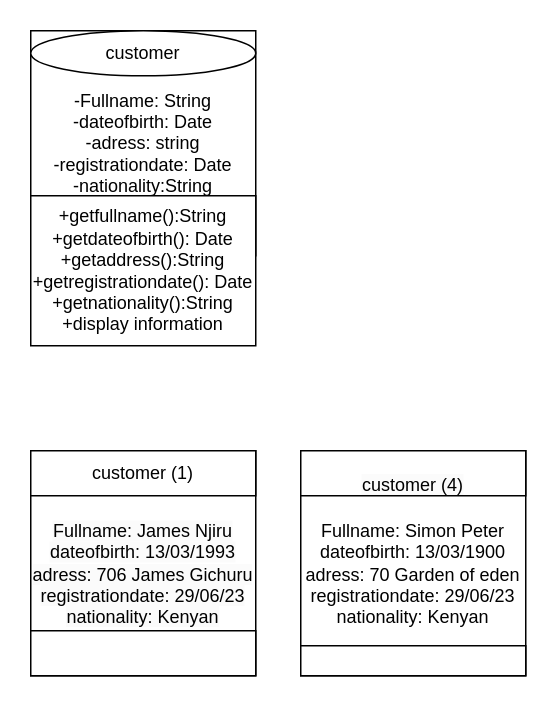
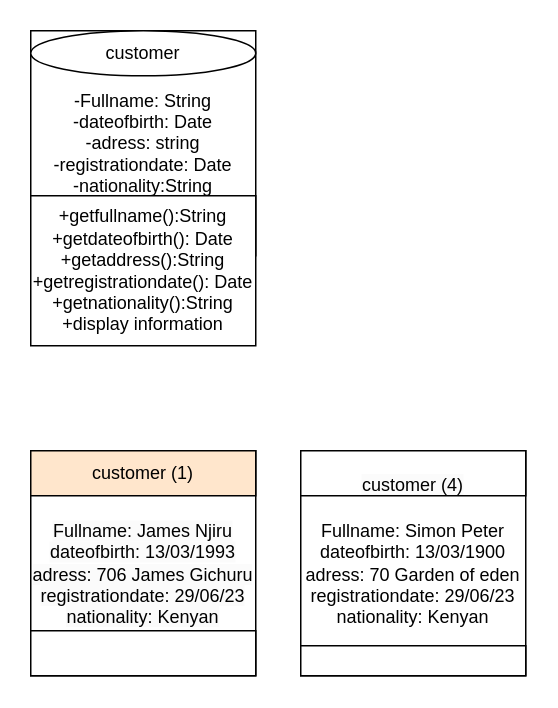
(143, 473) -> (143, 473)
